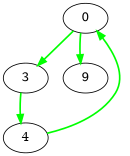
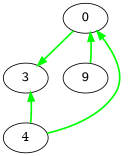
(80, 44) -> (91, 52)
(20, 104) -> (31, 112)
